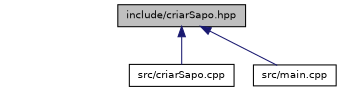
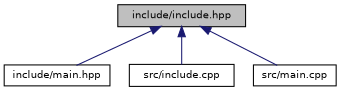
(182, 16) -> (182, 16)
none -> (57, 75)
(182, 75) -> (182, 75)
